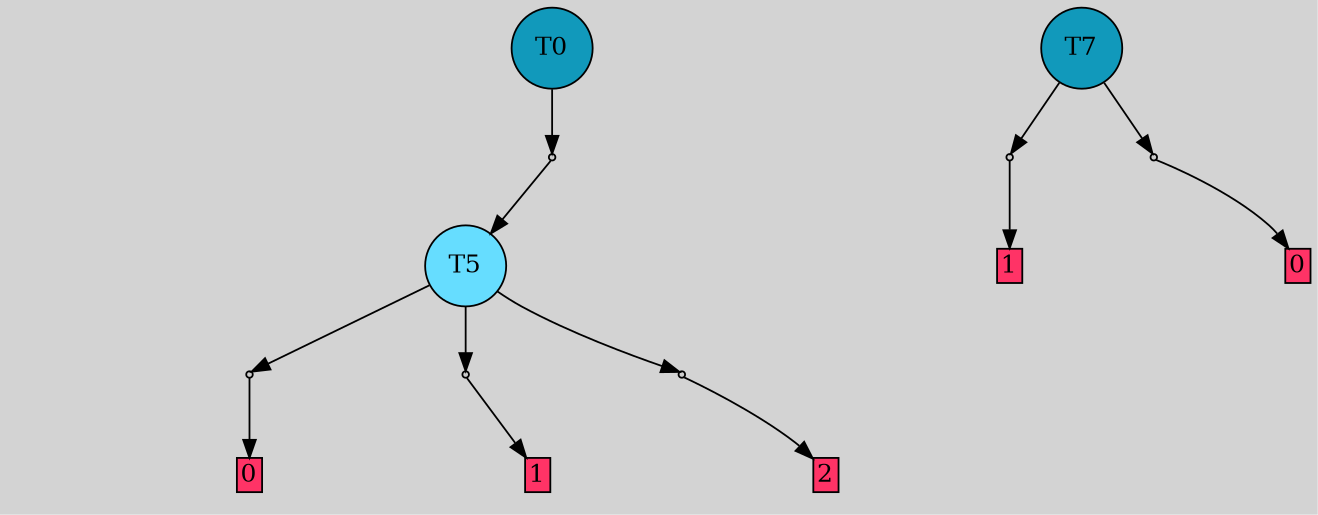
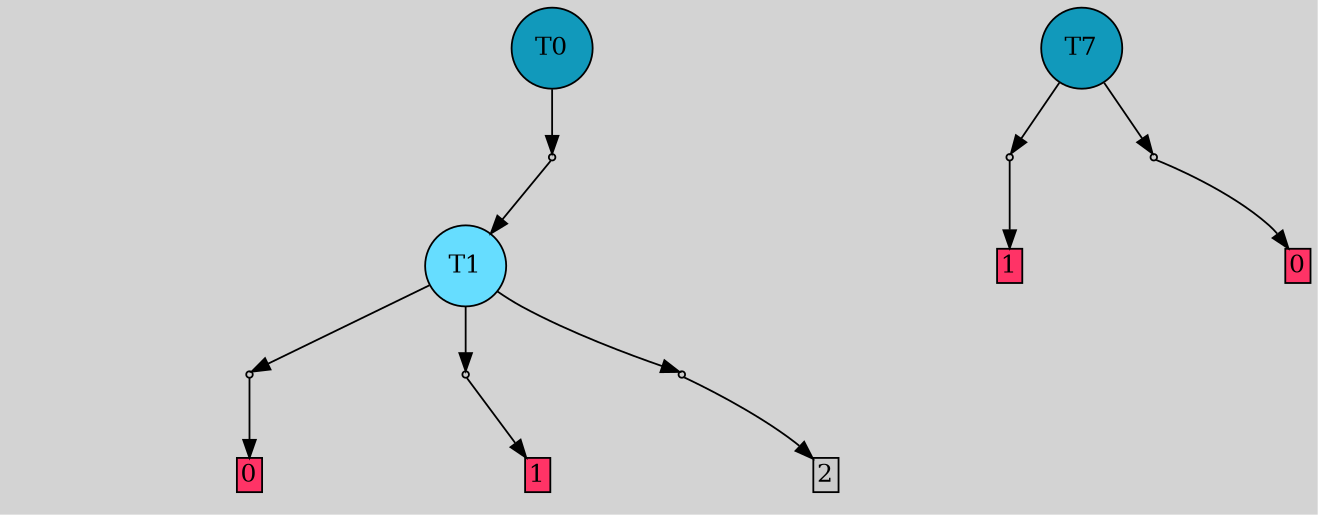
(466, 266) -> (466, 266)
(826, 475) -> (826, 475)
